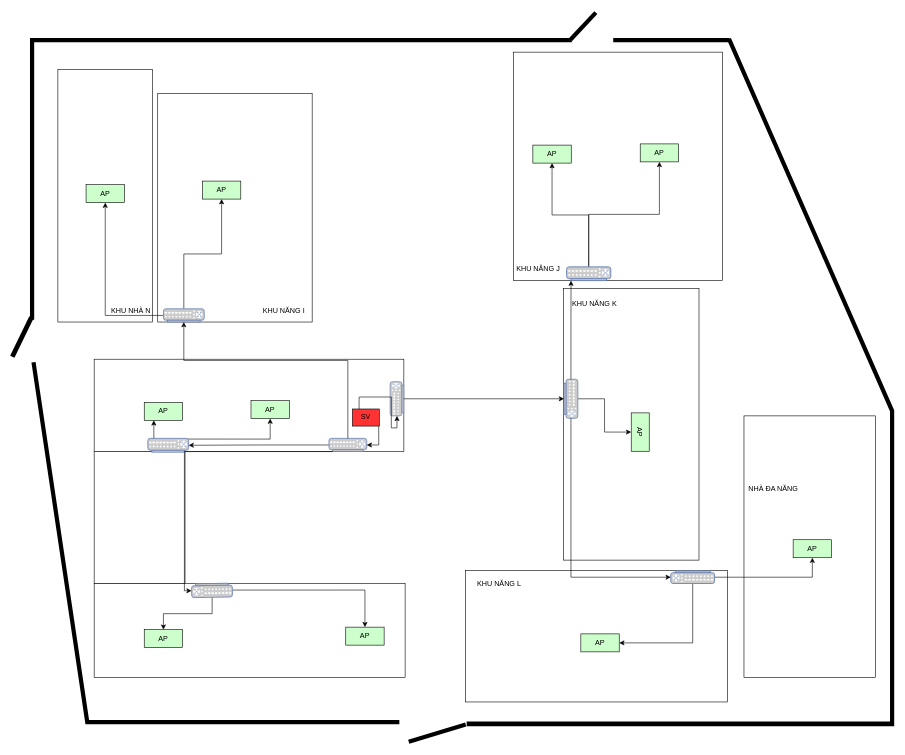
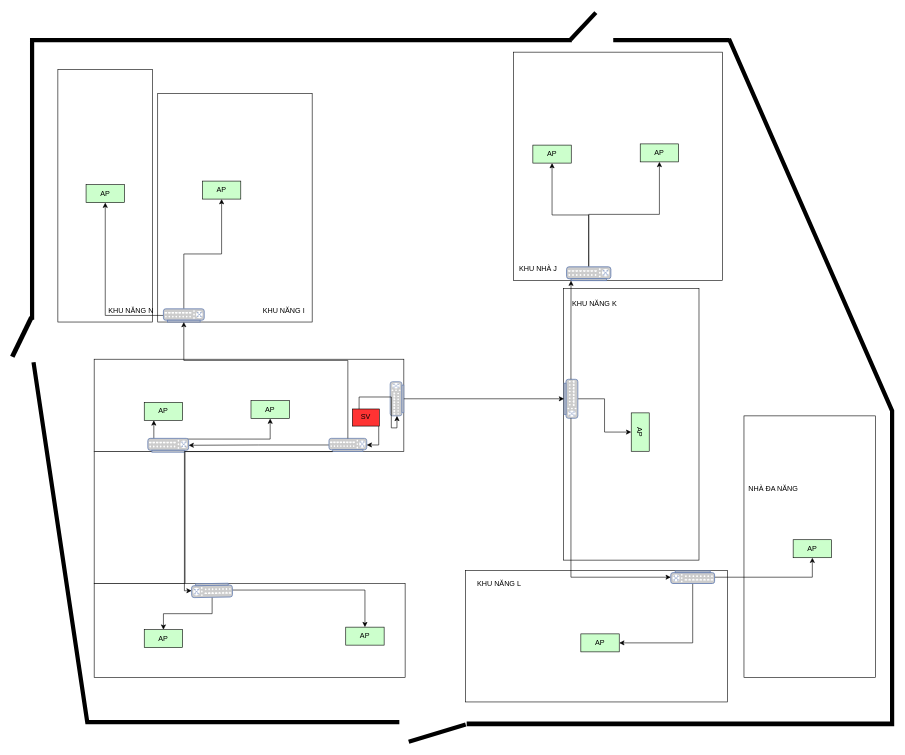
(539, 269) -> (539, 269)
(131, 311) -> (131, 311)
